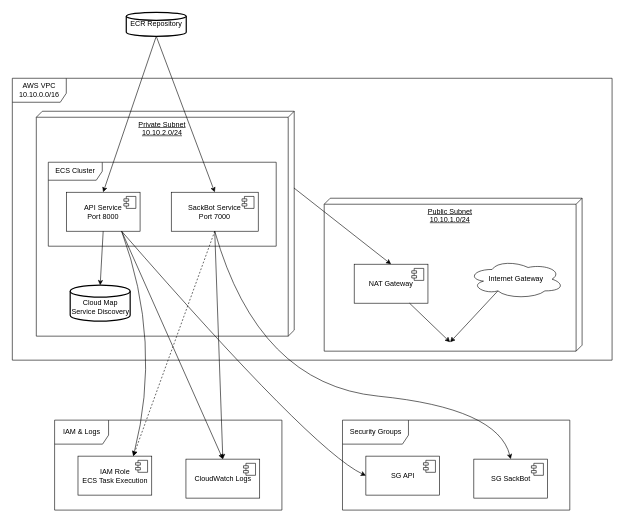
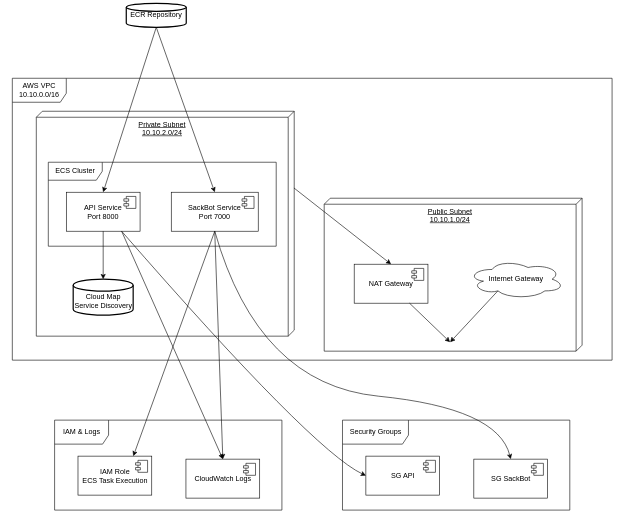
(156, 24) -> (156, 15)
(100, 303) -> (103, 297)
(145, 343) -> none
(174, 345) -> (174, 345)
